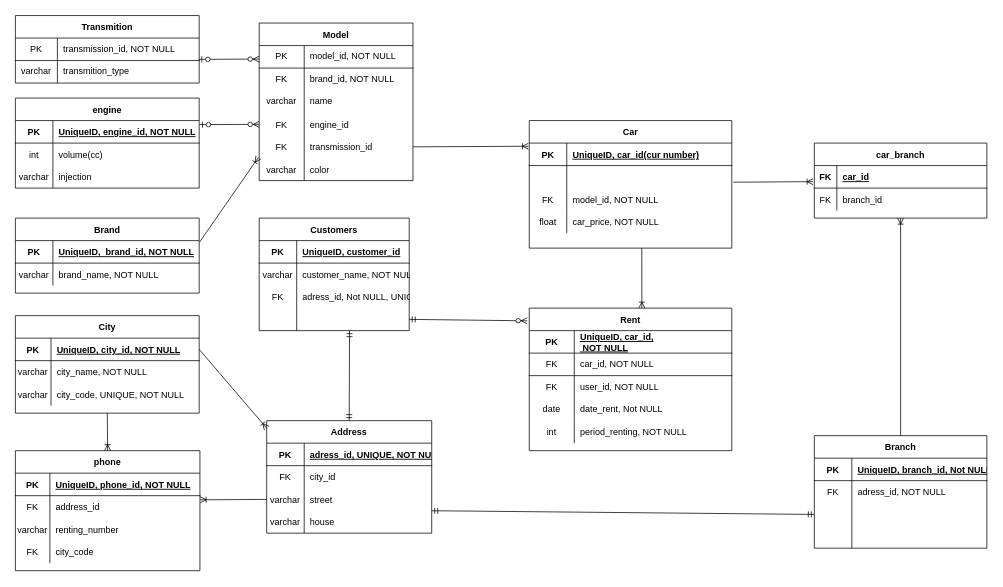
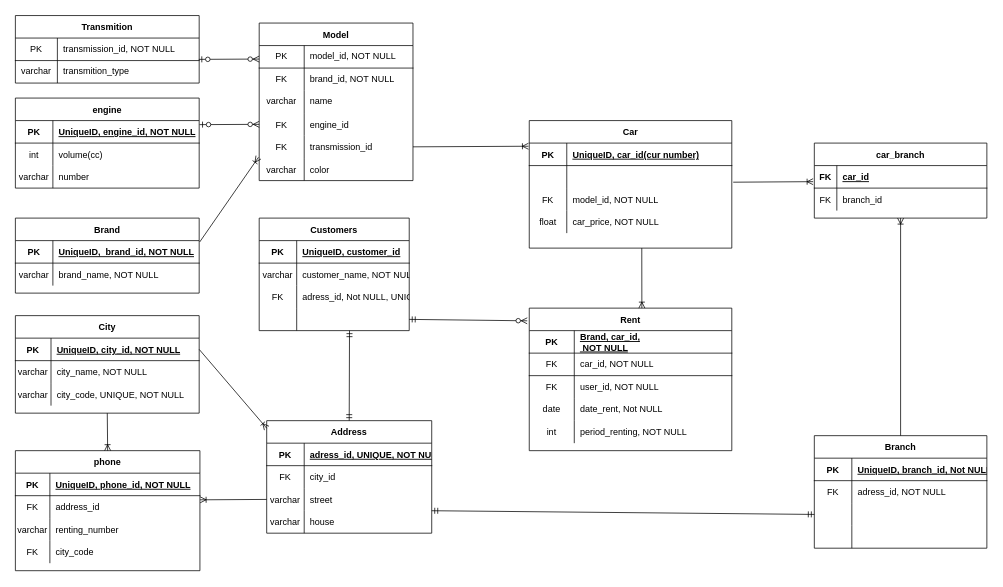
(79, 177) -> (74, 177)
(617, 337) -> (610, 337)
